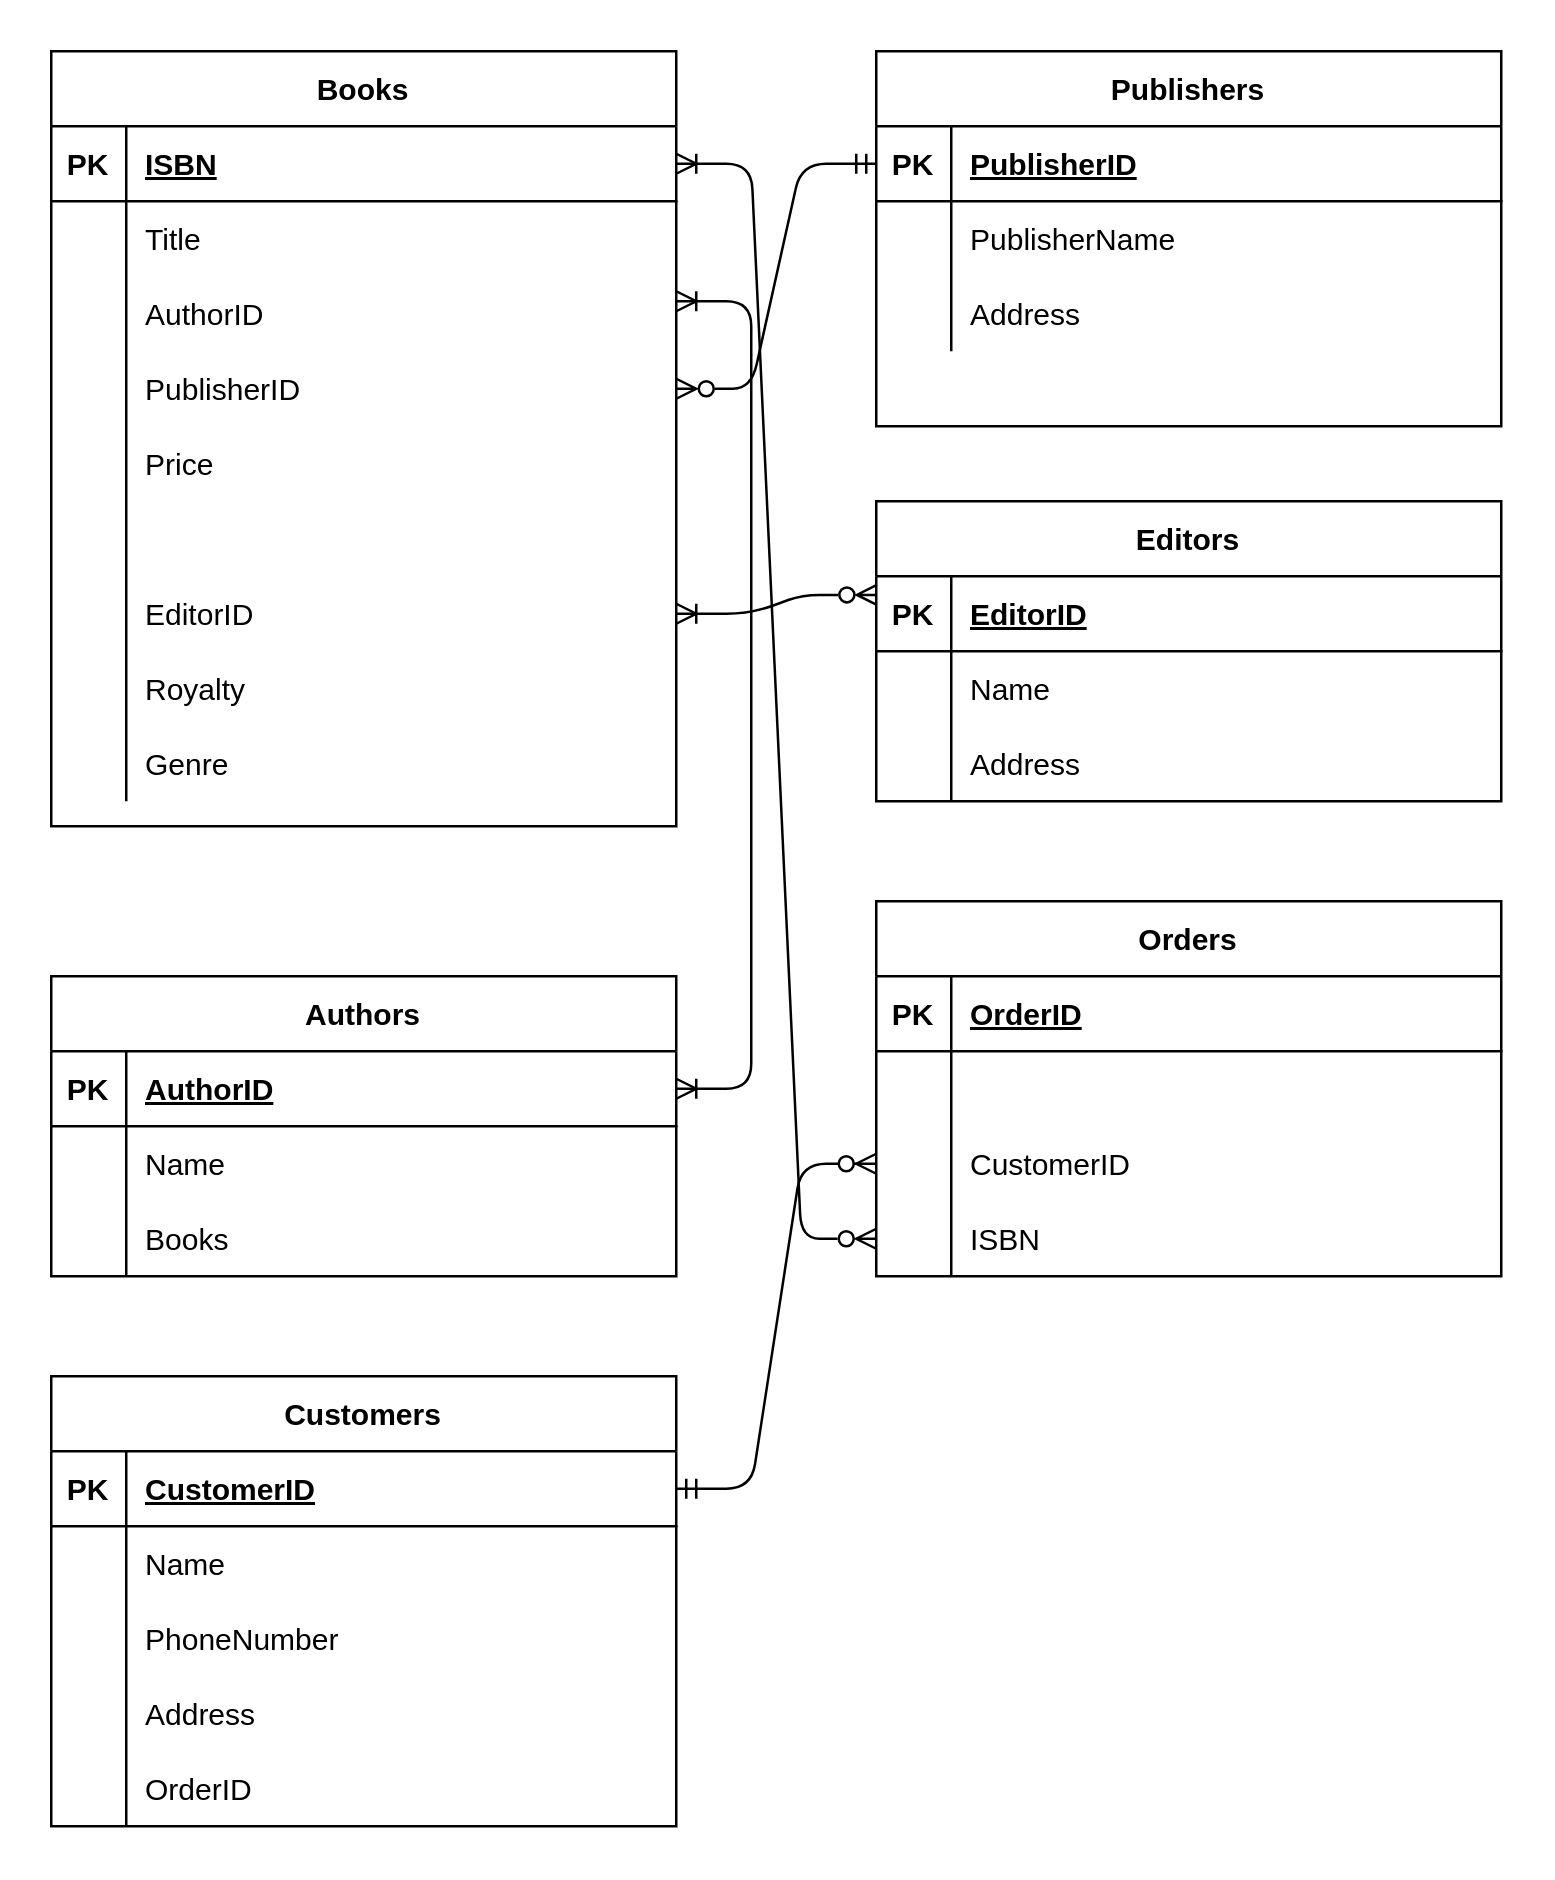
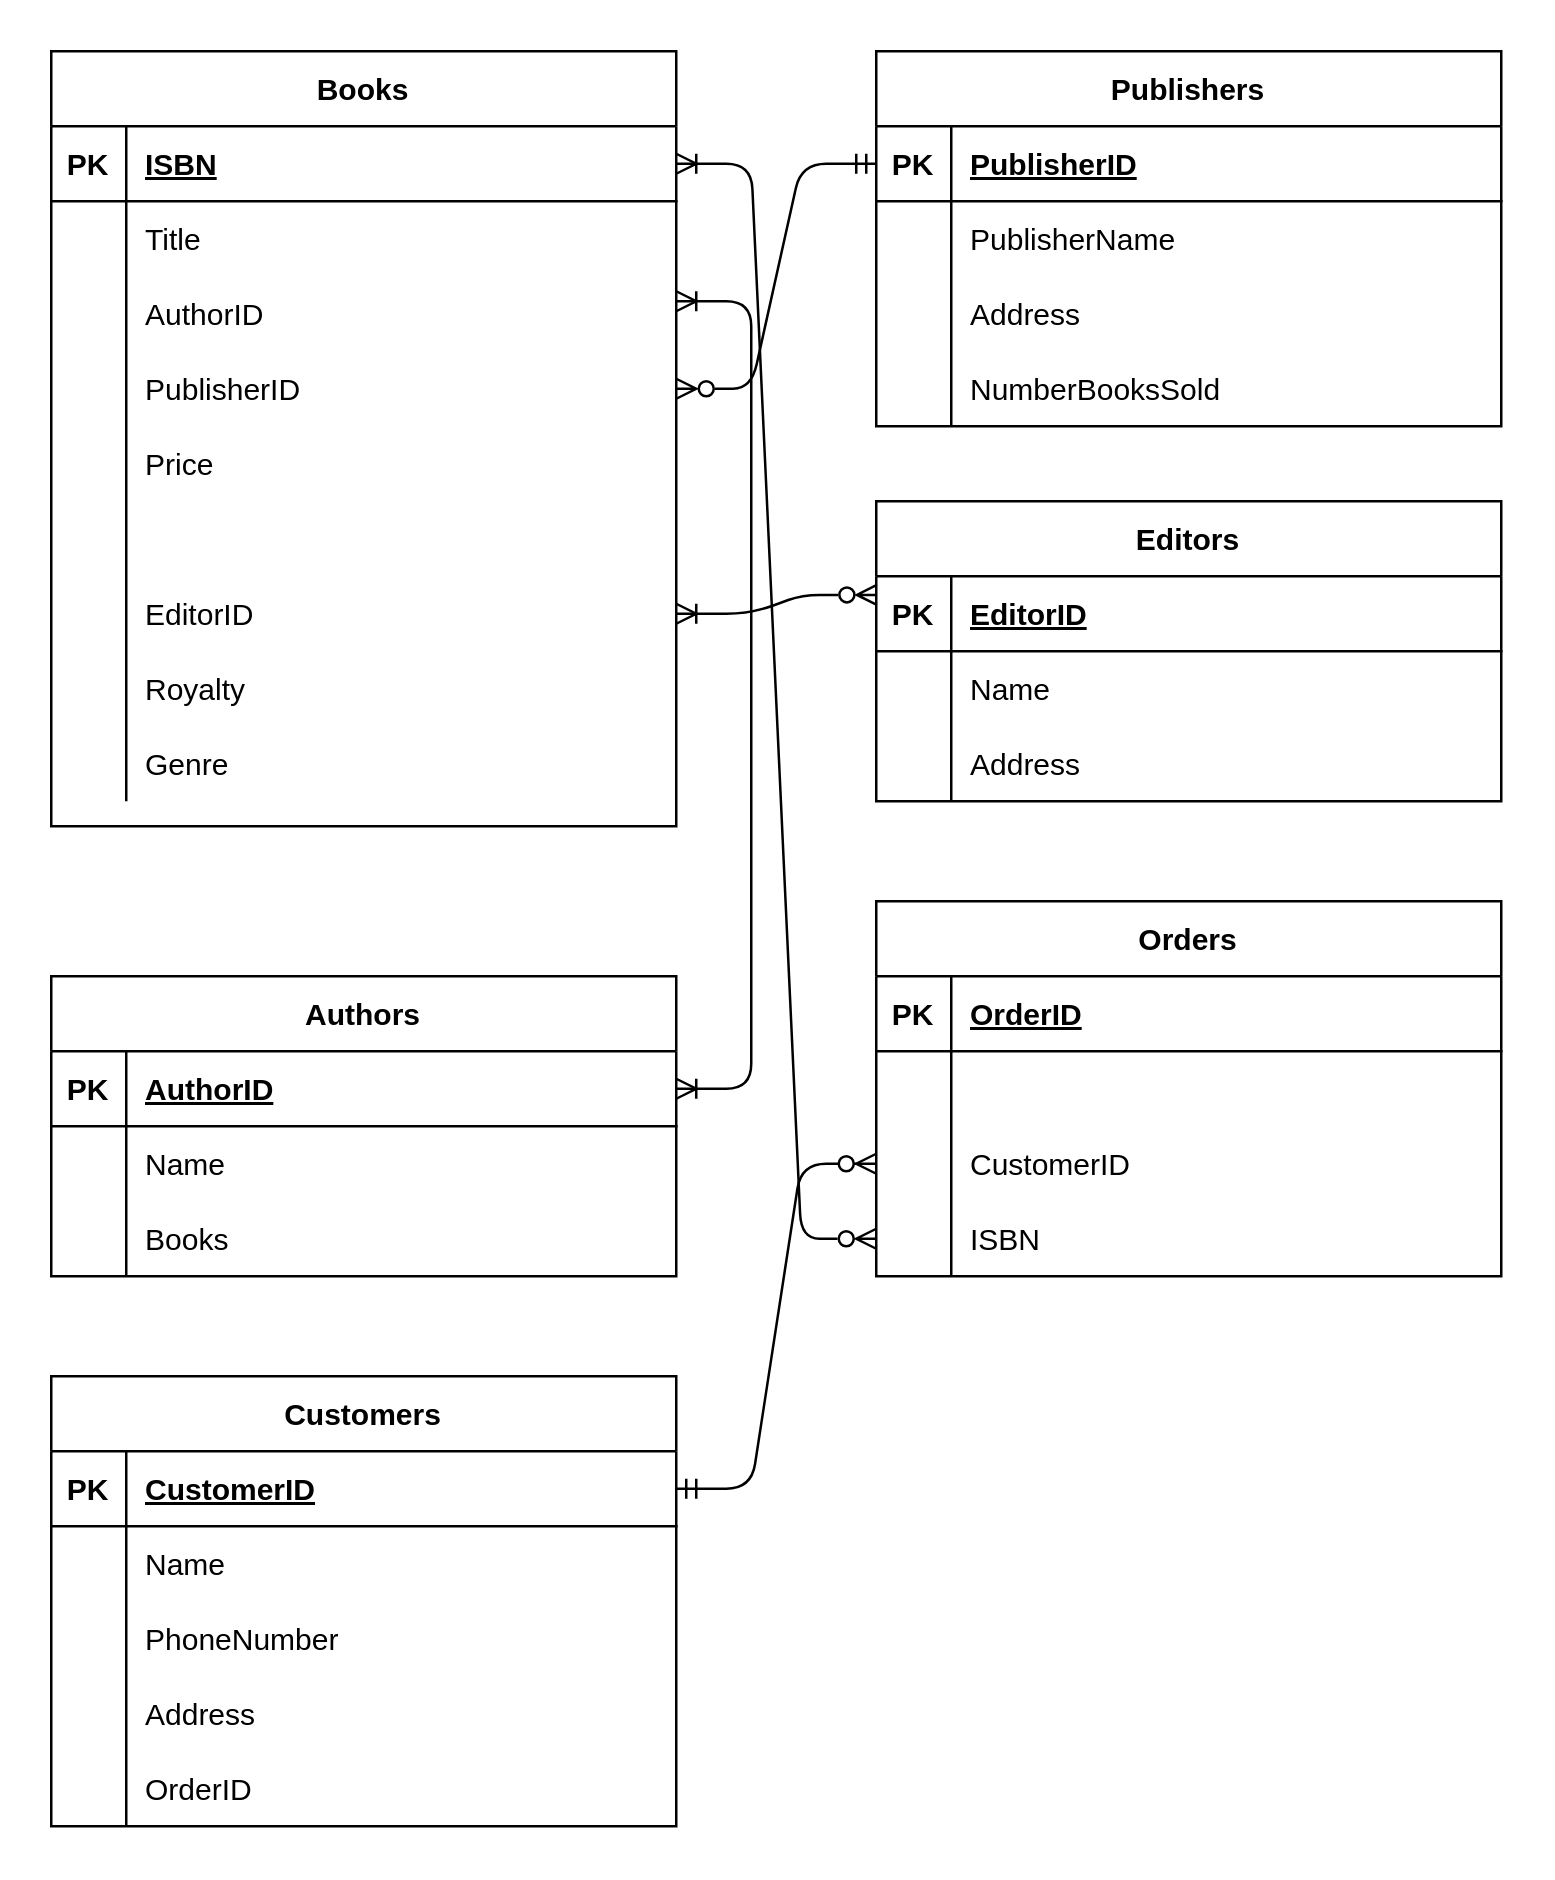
none -> (1226, 389)
